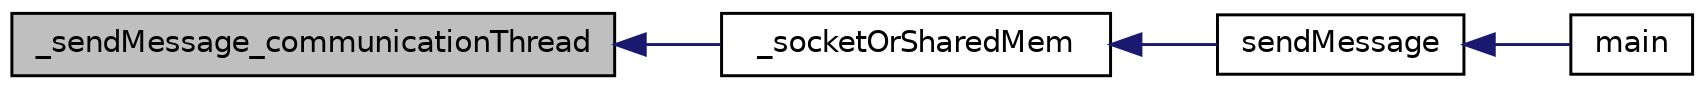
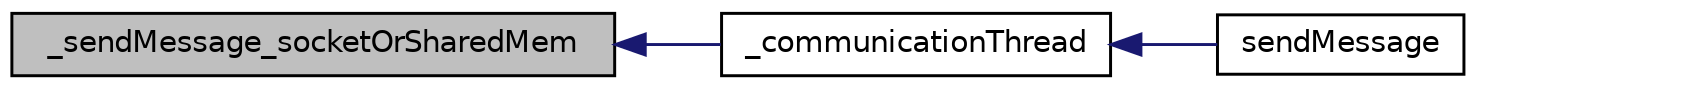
(313, 45) -> (313, 45)
(916, 45) -> (916, 45)
(1632, 45) -> none
